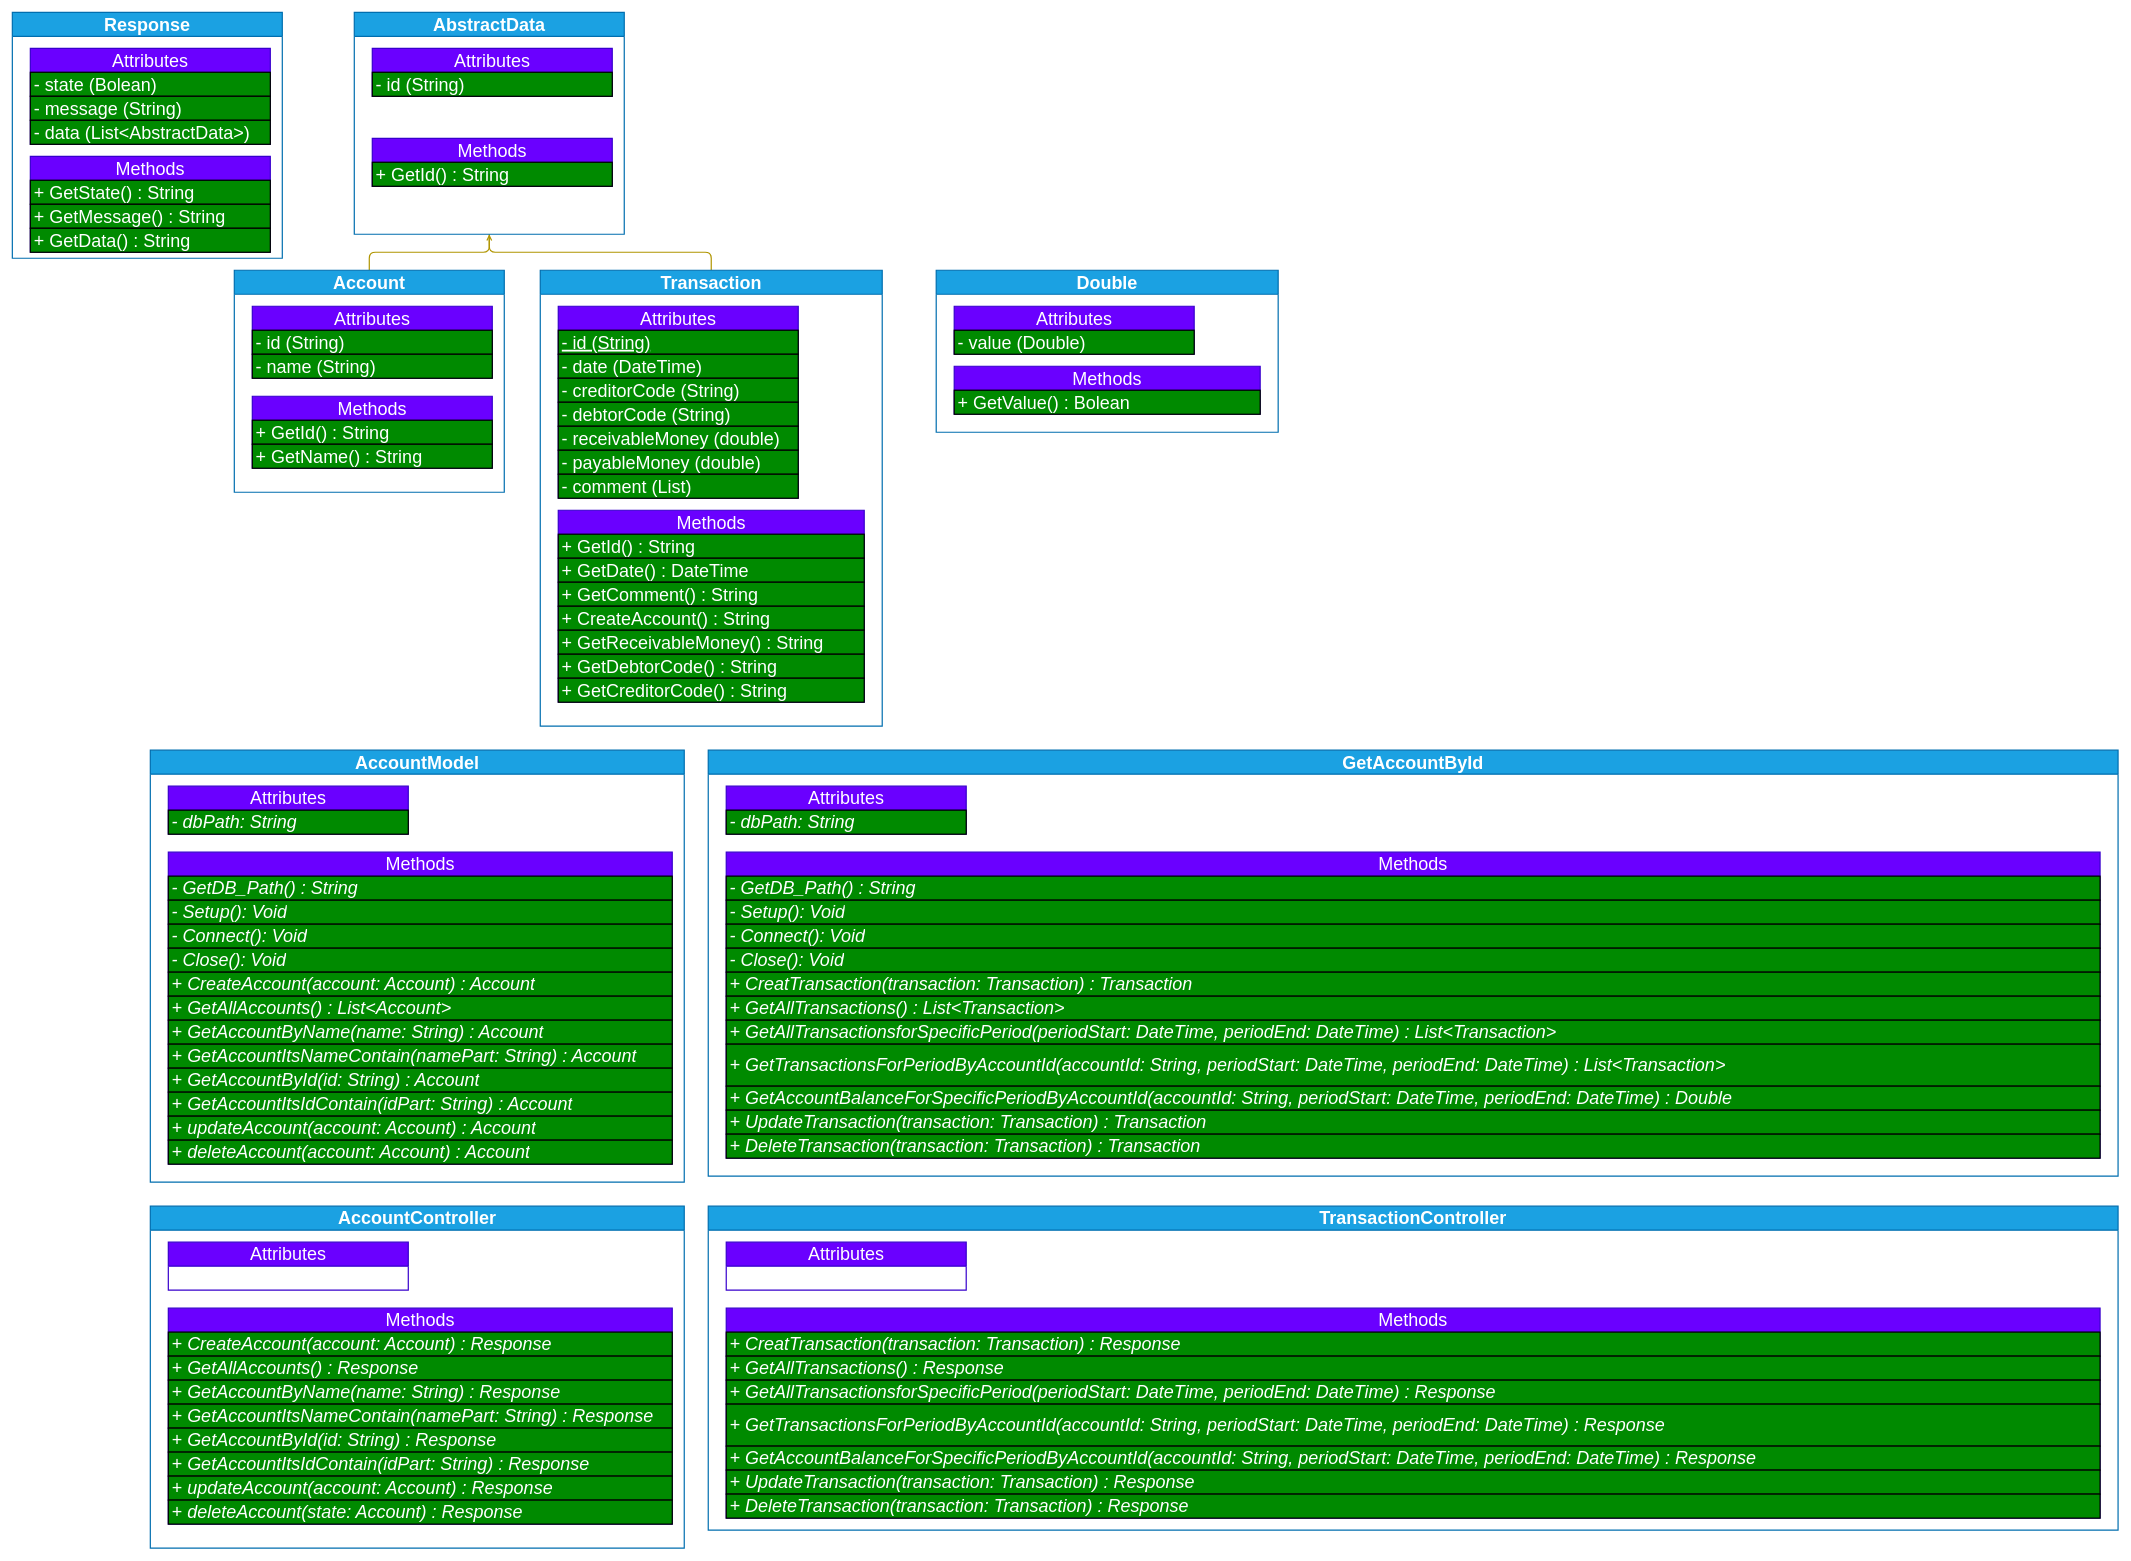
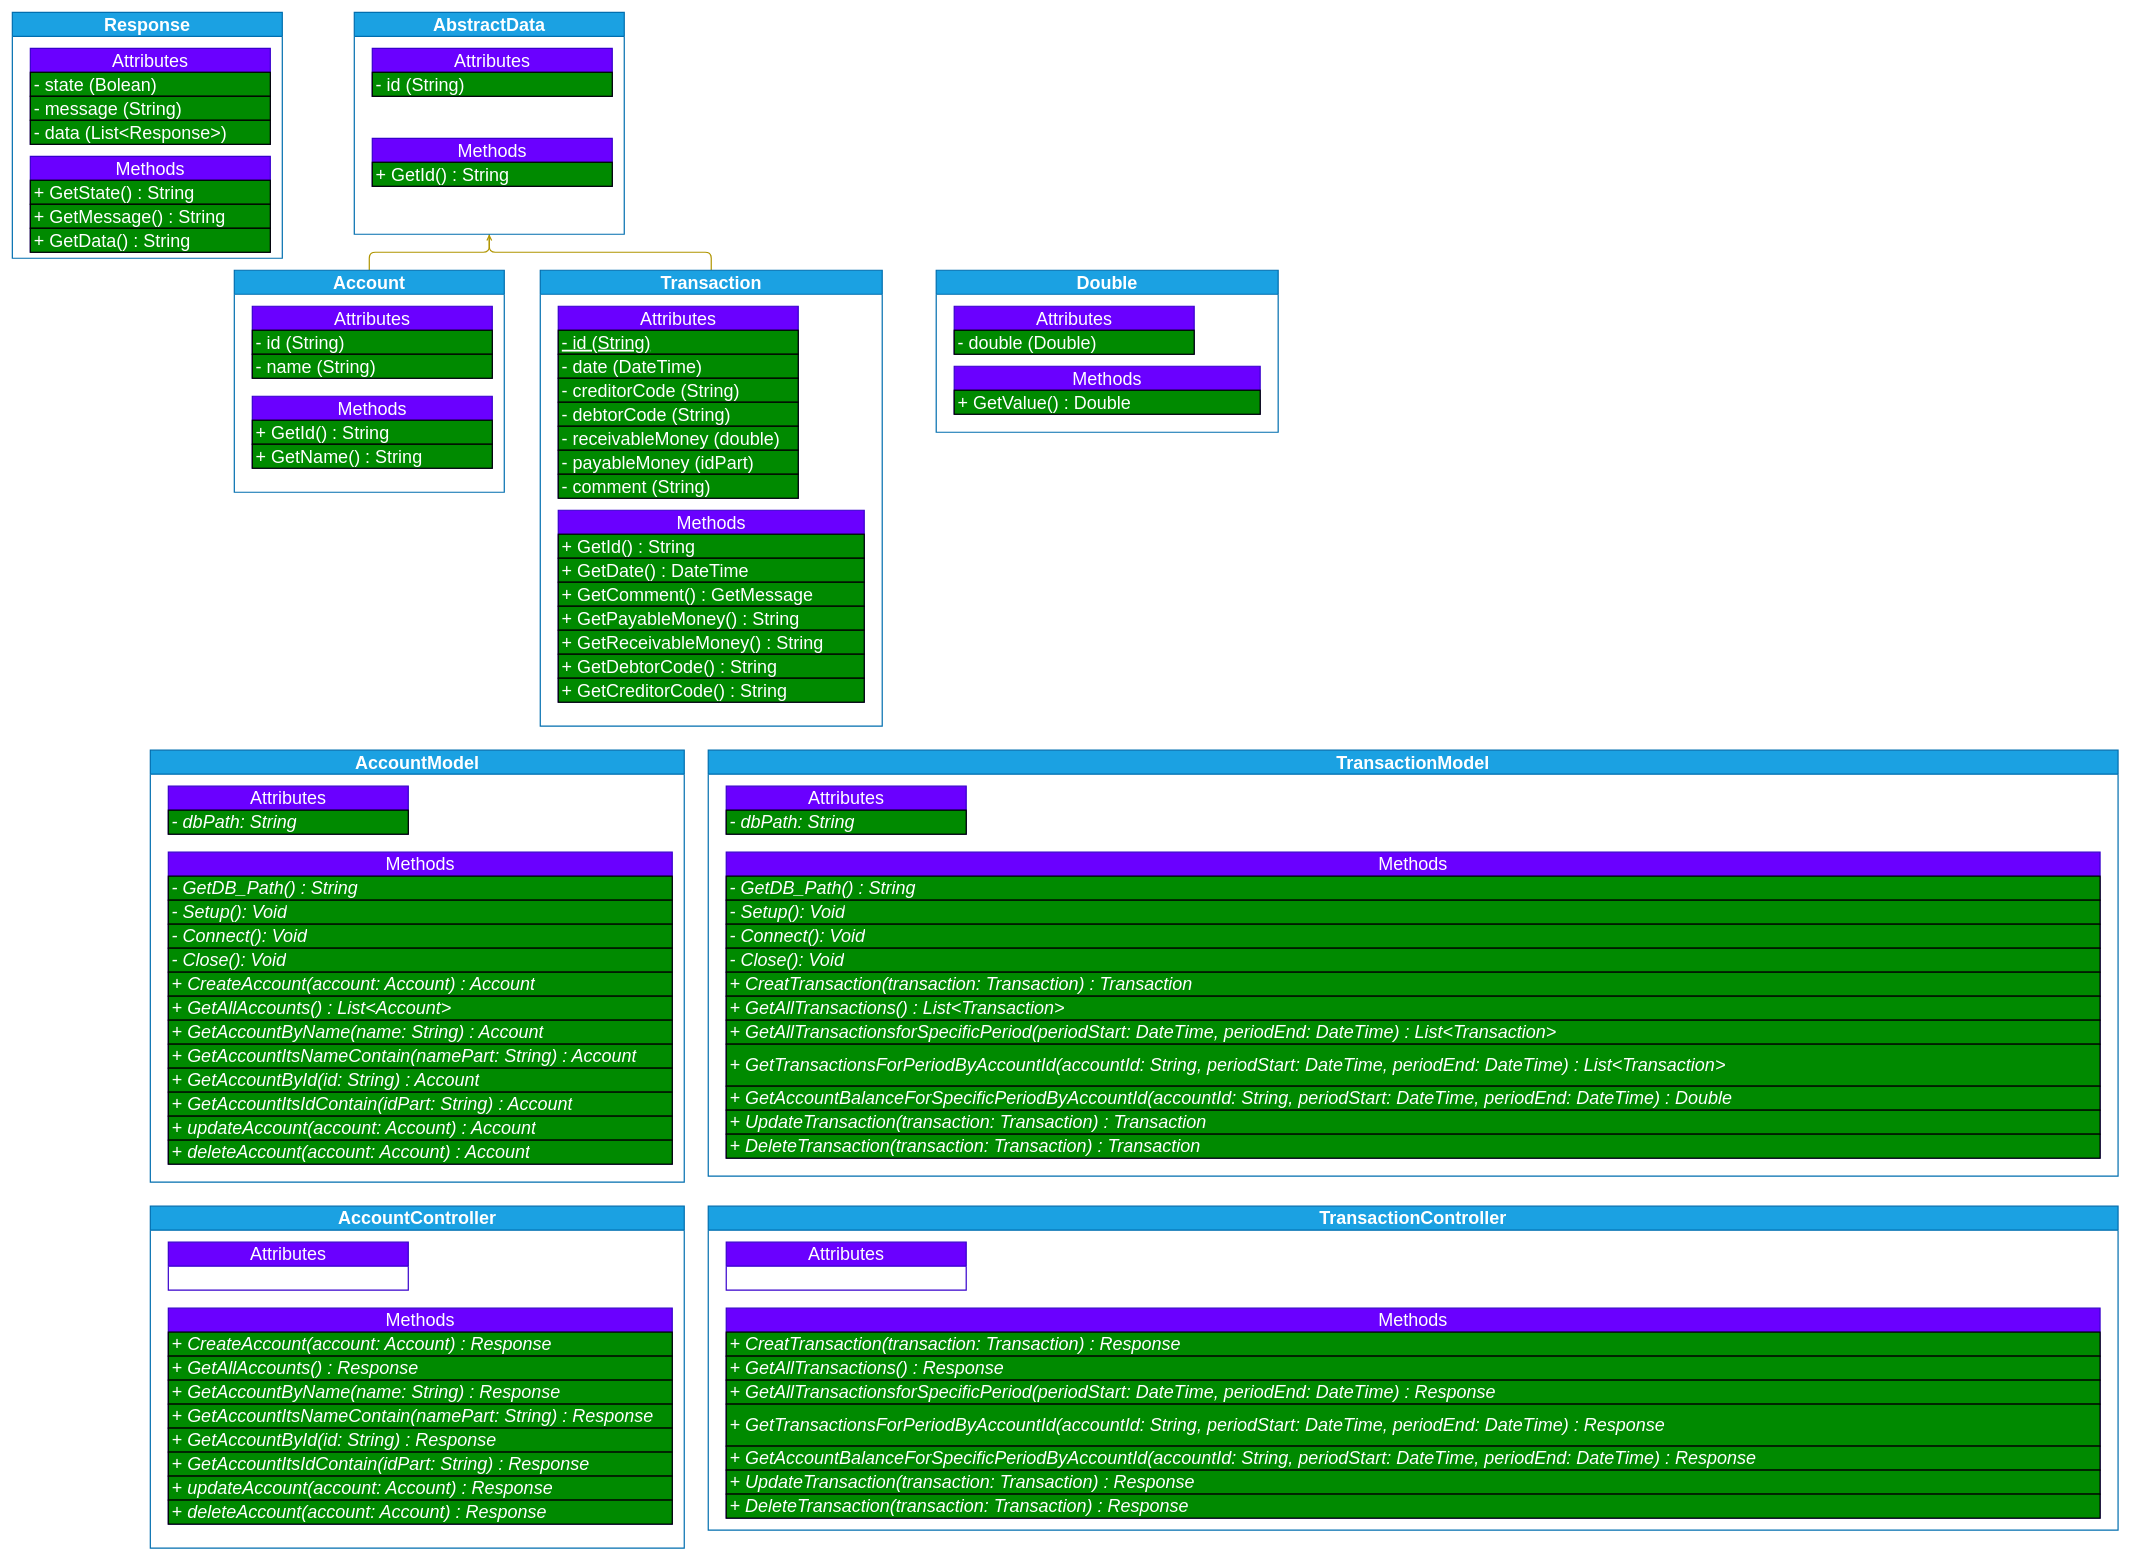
(151, 132) -> (143, 132)
(1029, 342) -> (1034, 342)
(1050, 402) -> (1050, 402)
(668, 462) -> (668, 462)
(636, 486) -> (646, 486)
(666, 594) -> (689, 594)
(681, 618) -> (689, 618)
(1413, 762) -> (1413, 762)
(370, 1512) -> (380, 1512)
